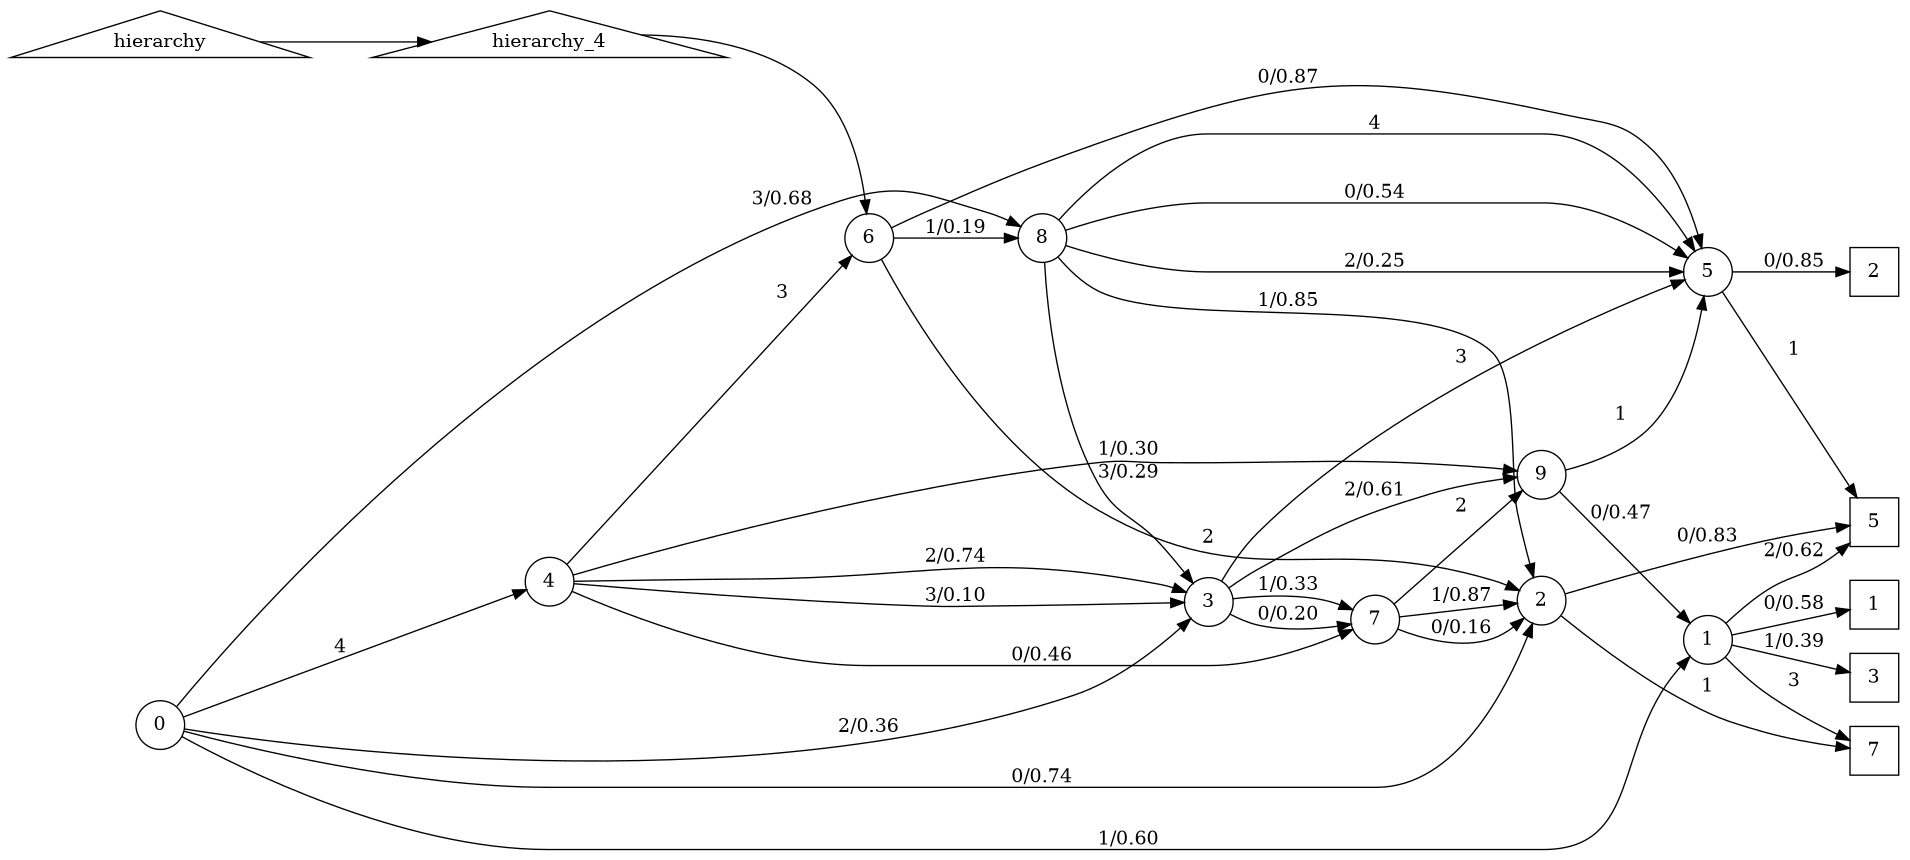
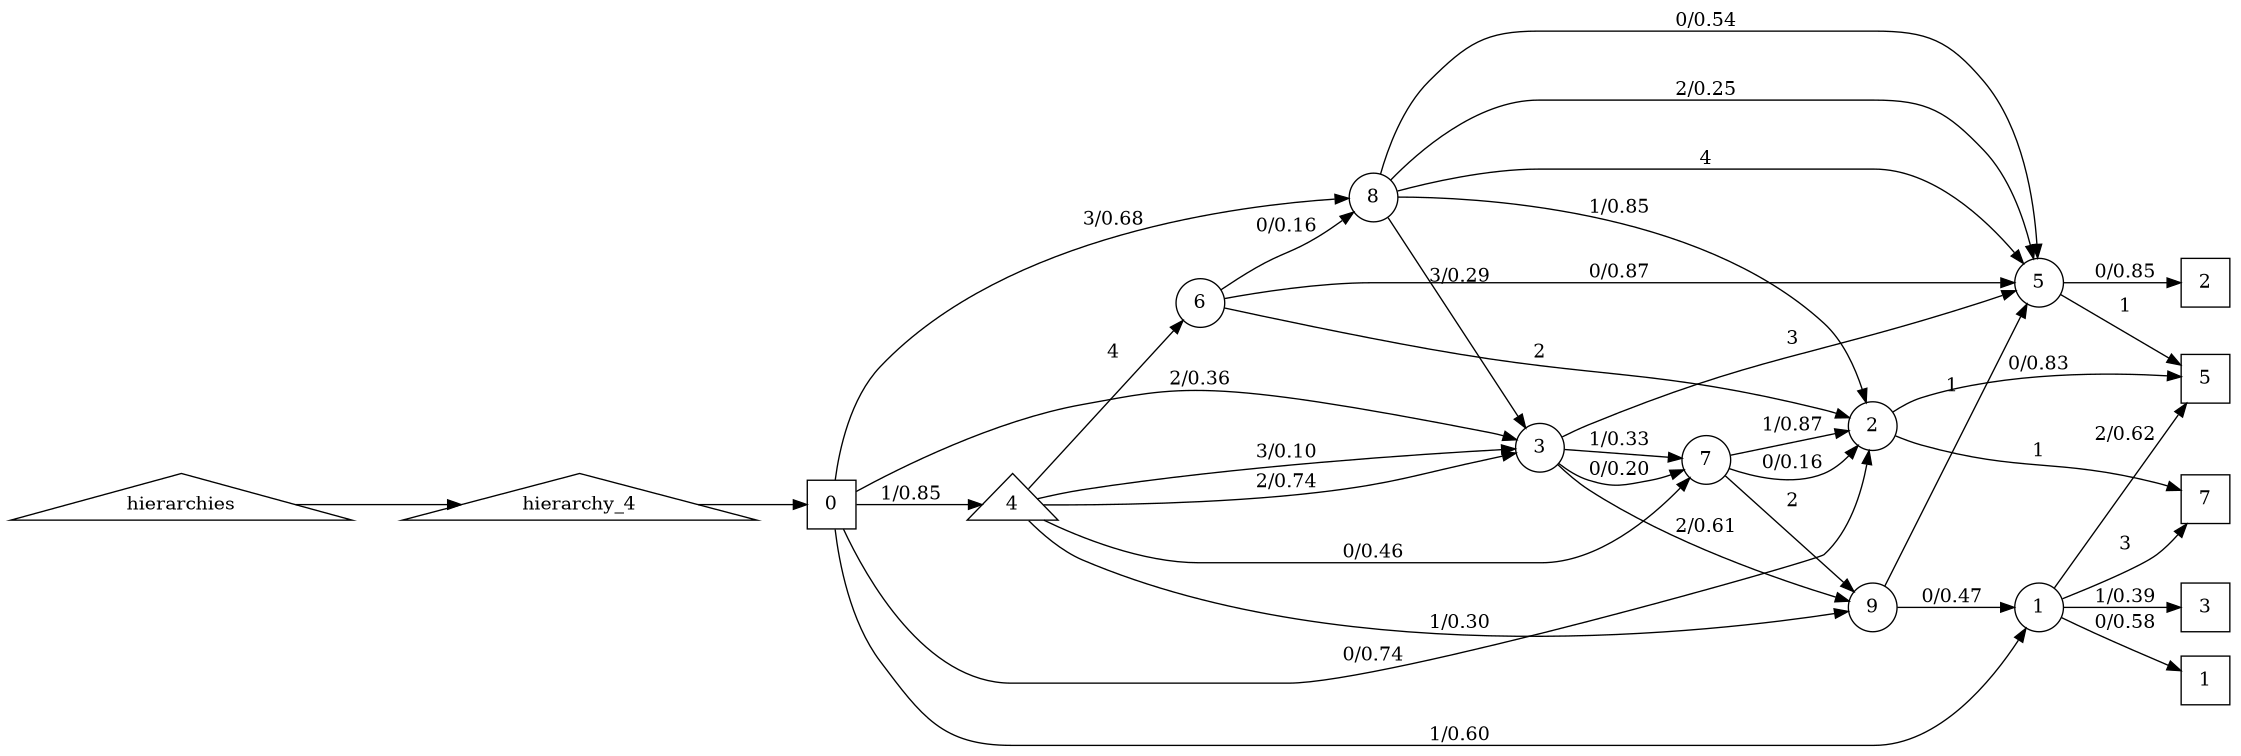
(160, 42) -> (181, 505)
(791, 70) -> (746, 505)
(956, 228) -> (1287, 227)
(783, 293) -> (1114, 352)
(550, 582) -> (1013, 505)
(341, 647) -> (911, 494)
(160, 725) -> (832, 505)
